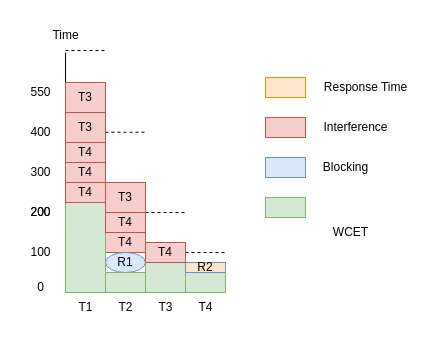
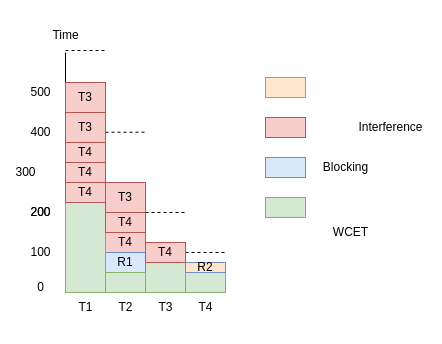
(366, 88) -> none
(41, 93) -> (41, 93)
(356, 128) -> (391, 128)
(41, 173) -> (26, 173)
(126, 263) -> (126, 263)
